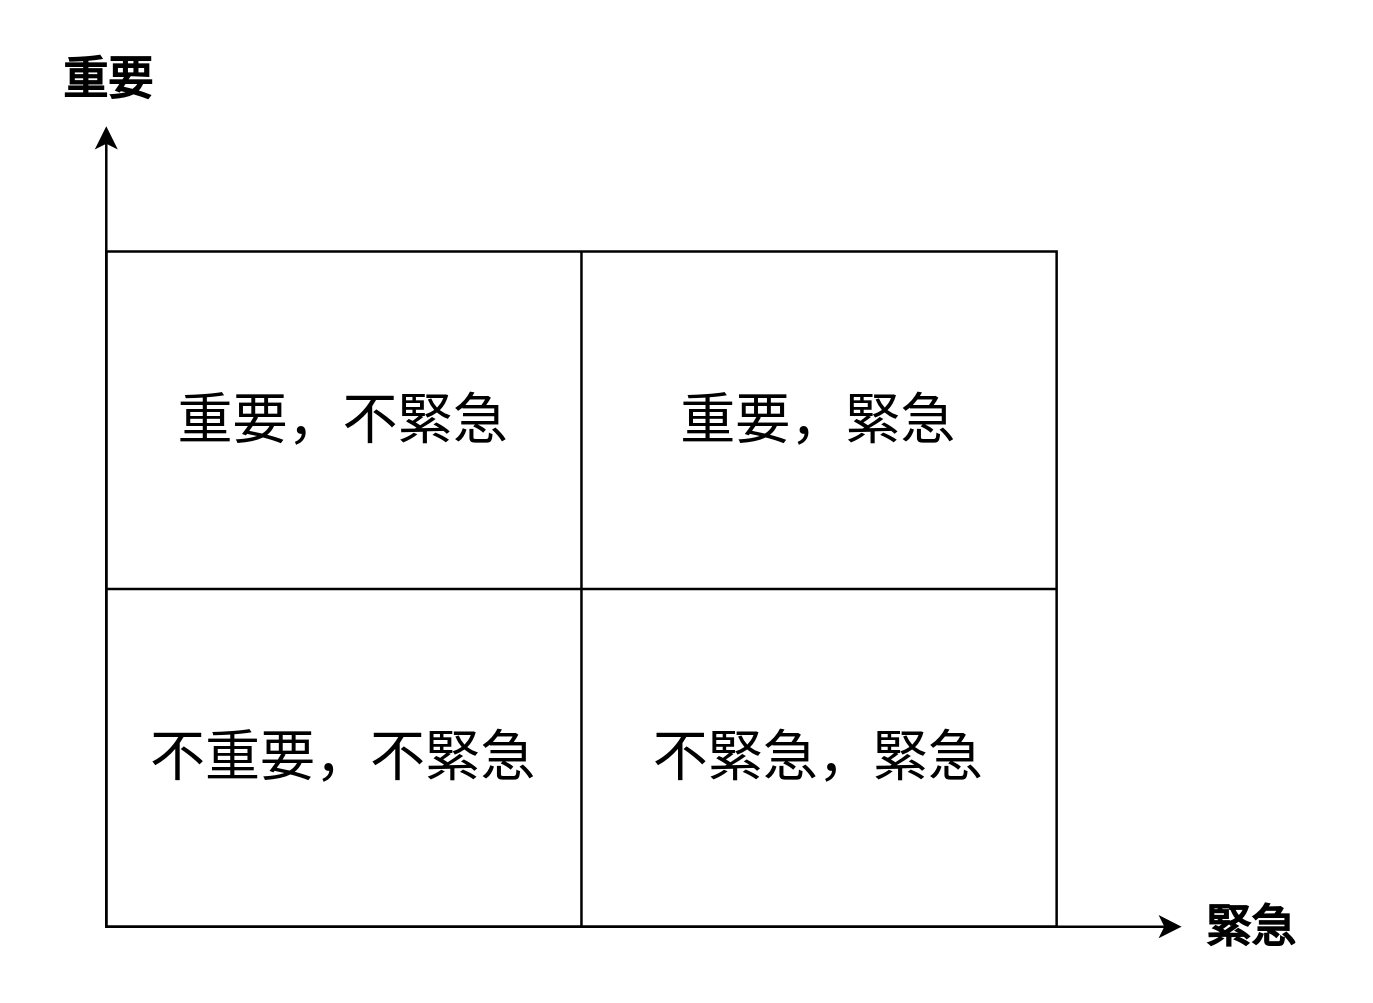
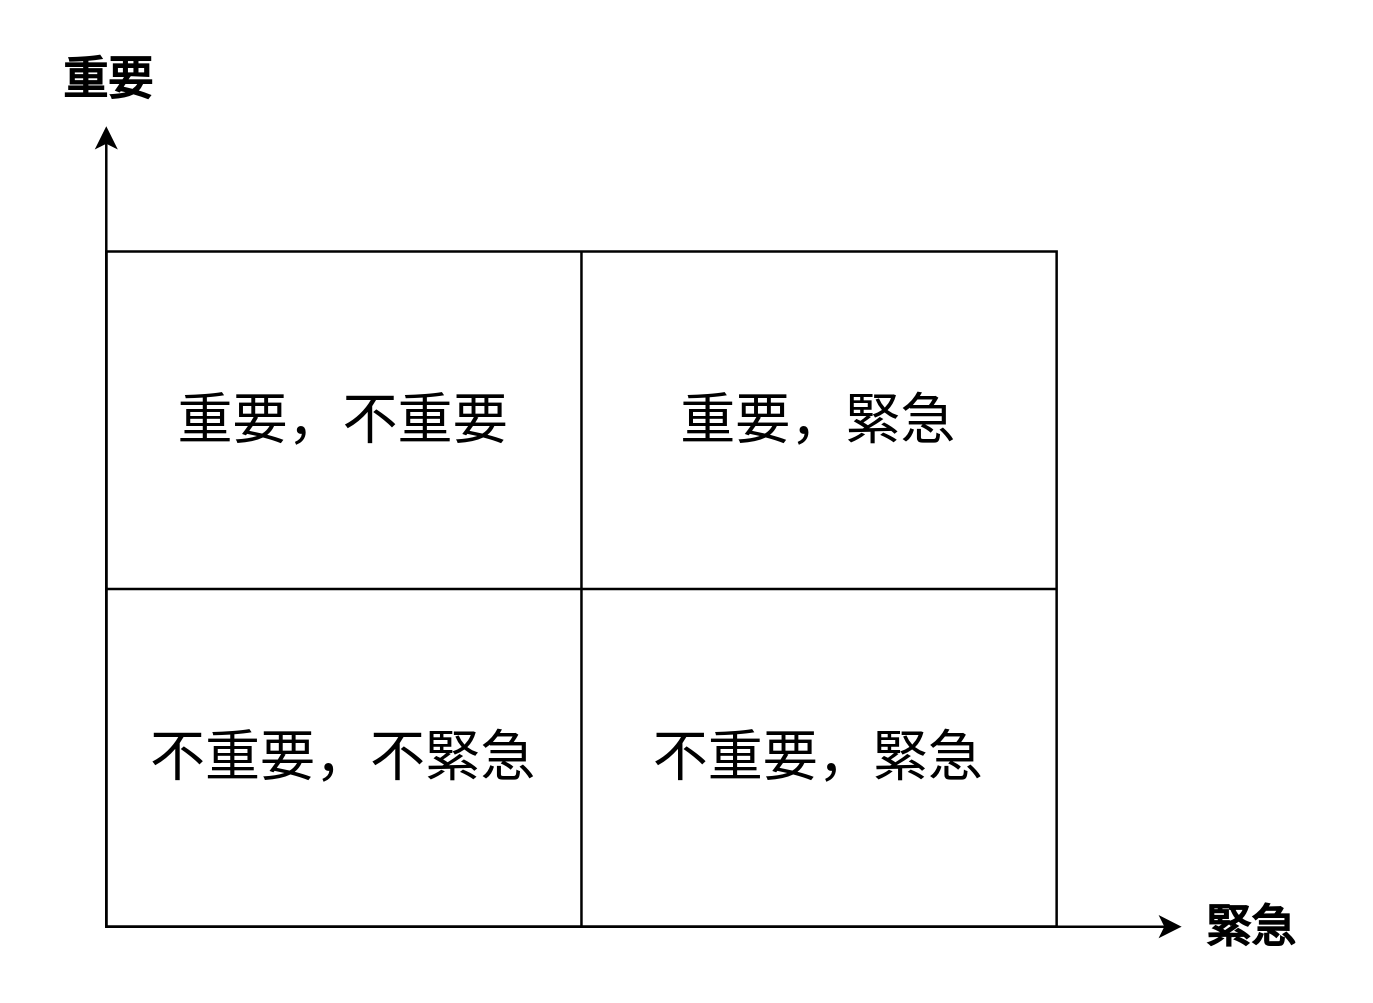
(344, 421) -> (344, 421)
(819, 759) -> (819, 759)
